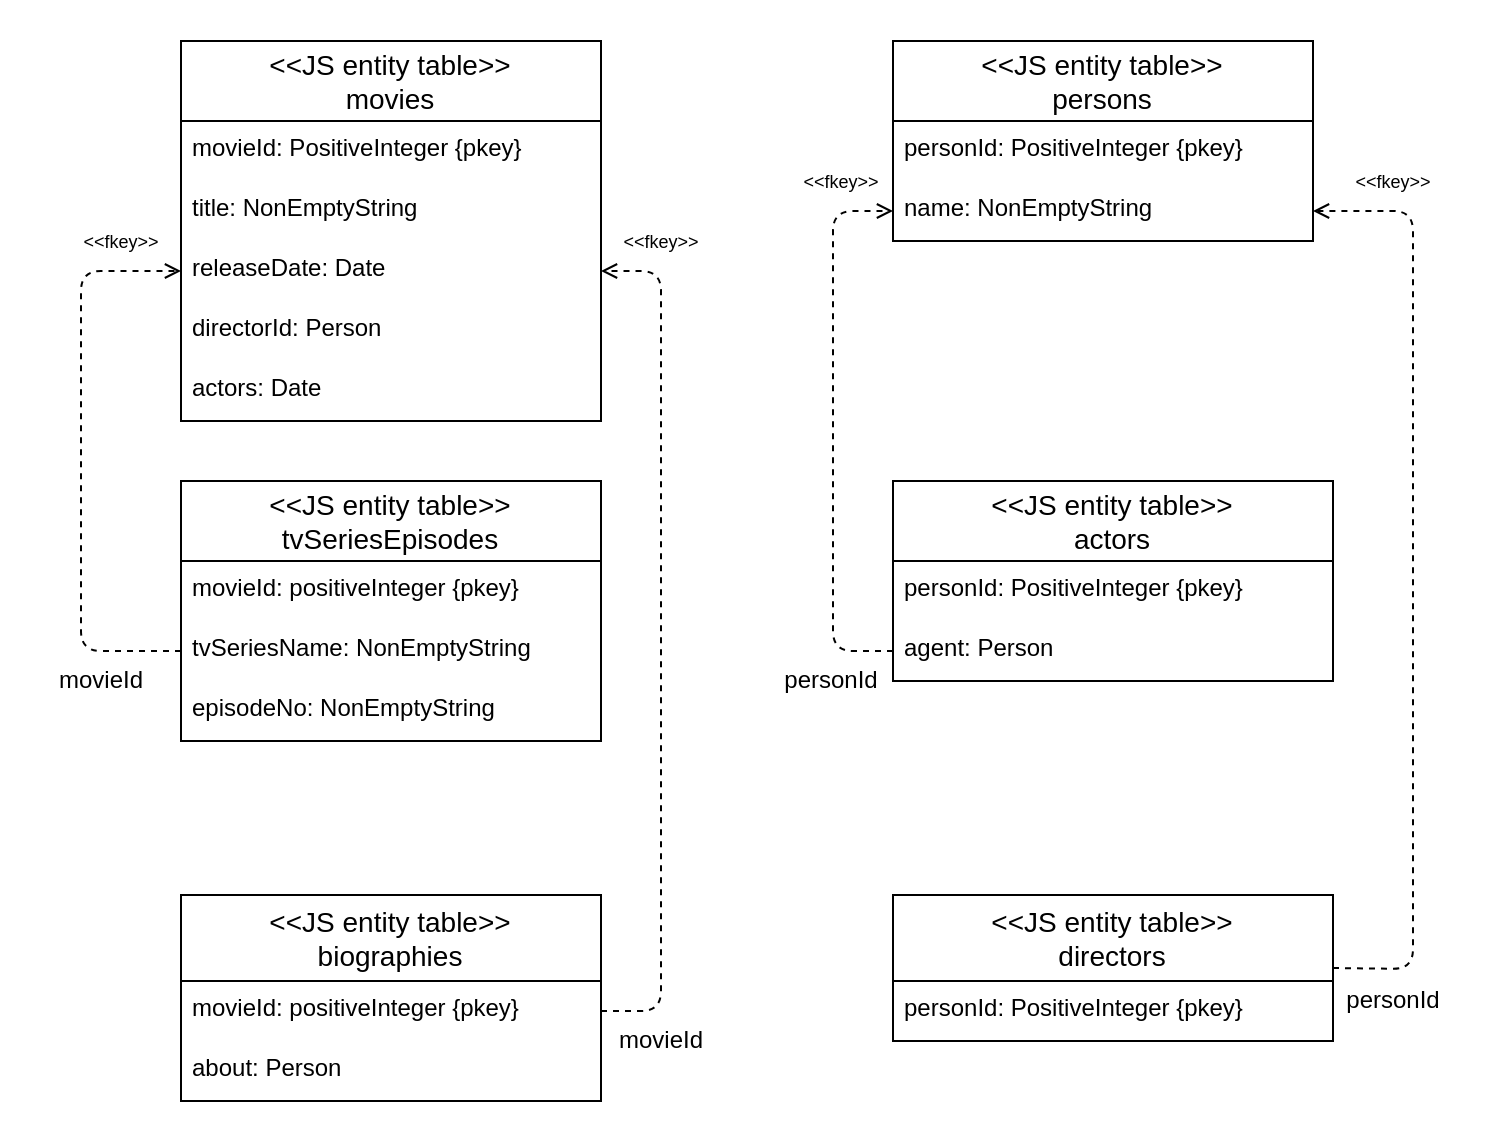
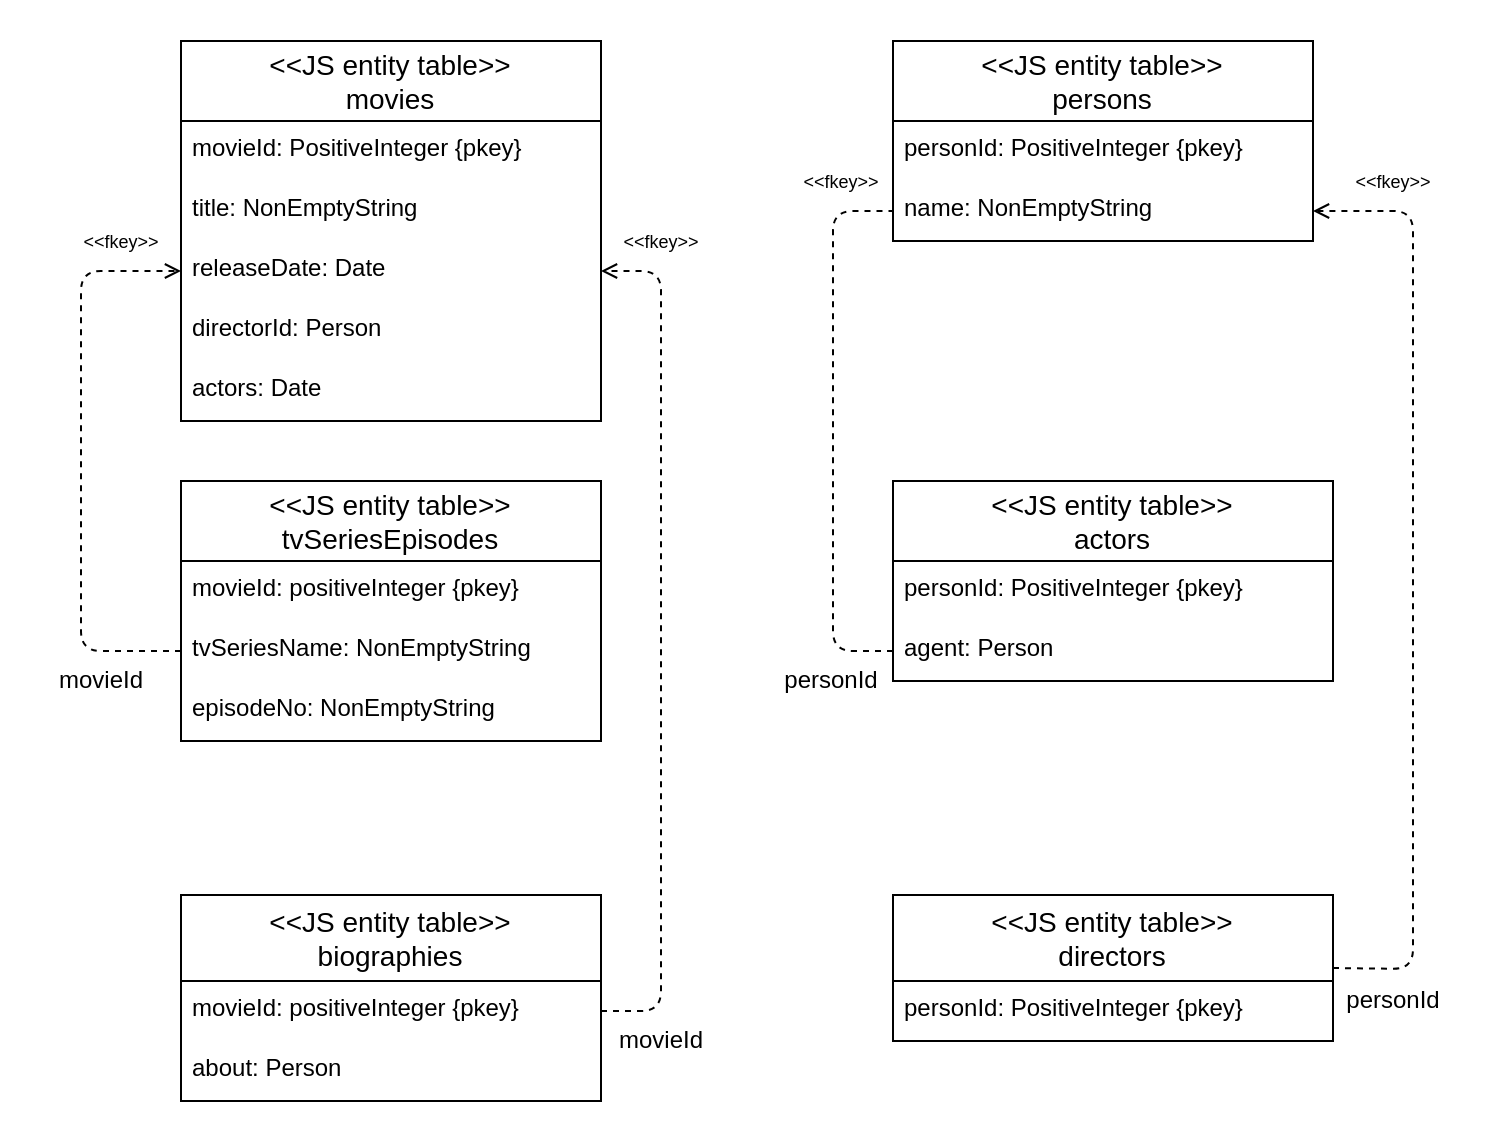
(884, 211) -> (885, 211)
